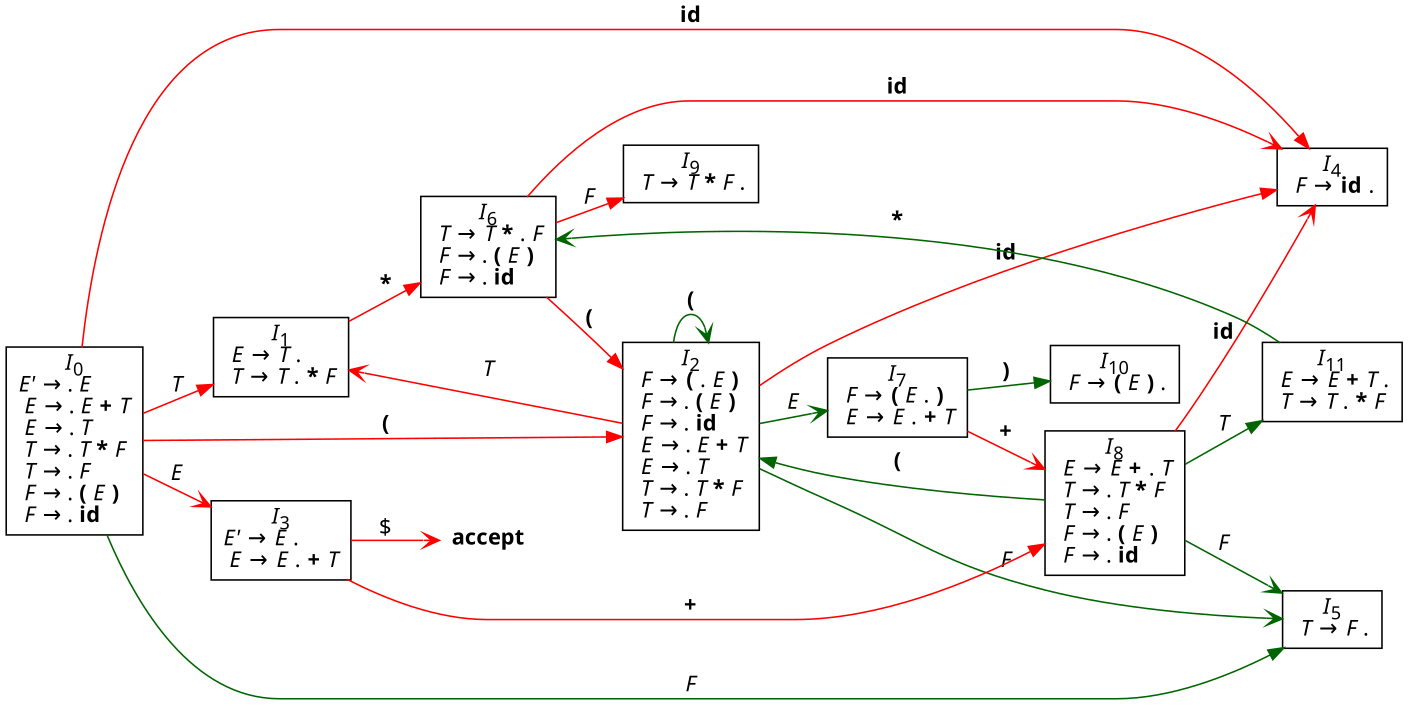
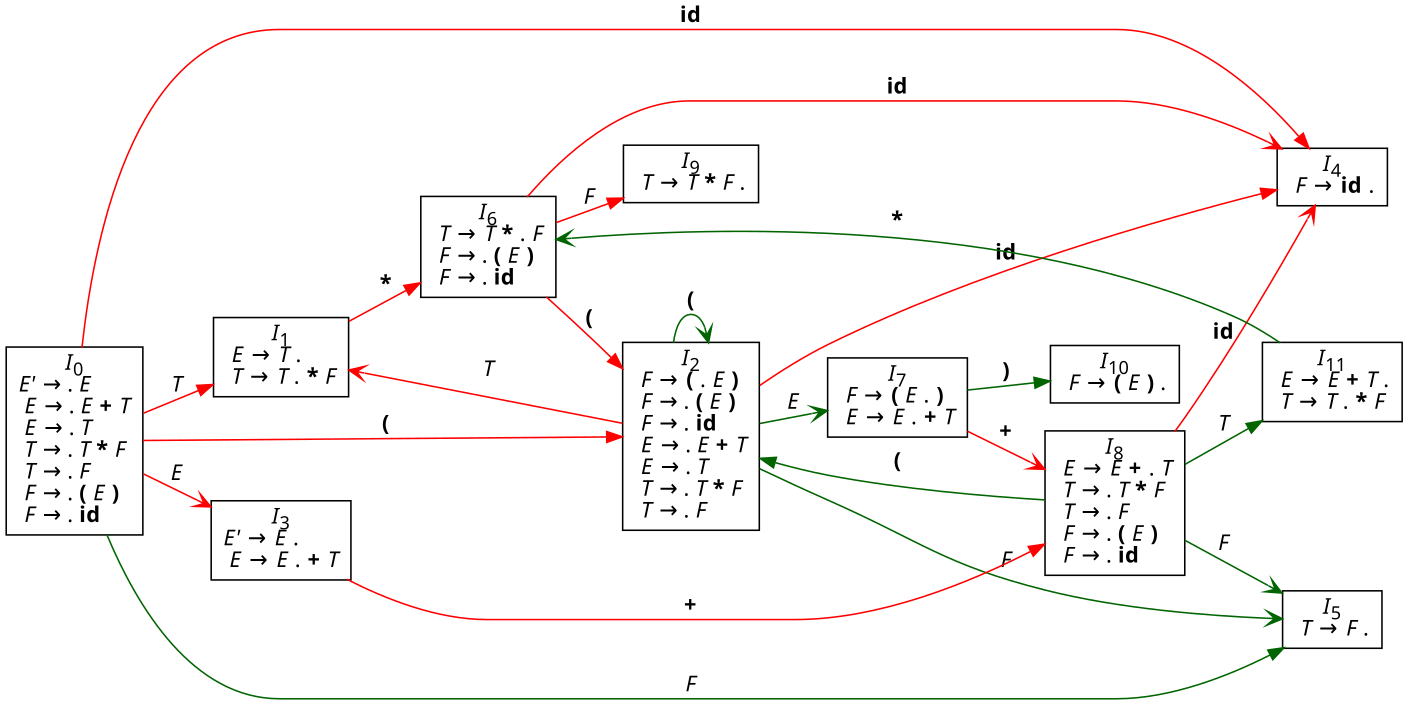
(488, 540) -> none
